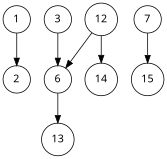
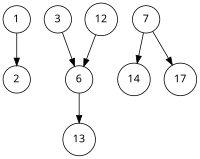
(101, 46) -> (141, 44)
(148, 79) -> (180, 79)
